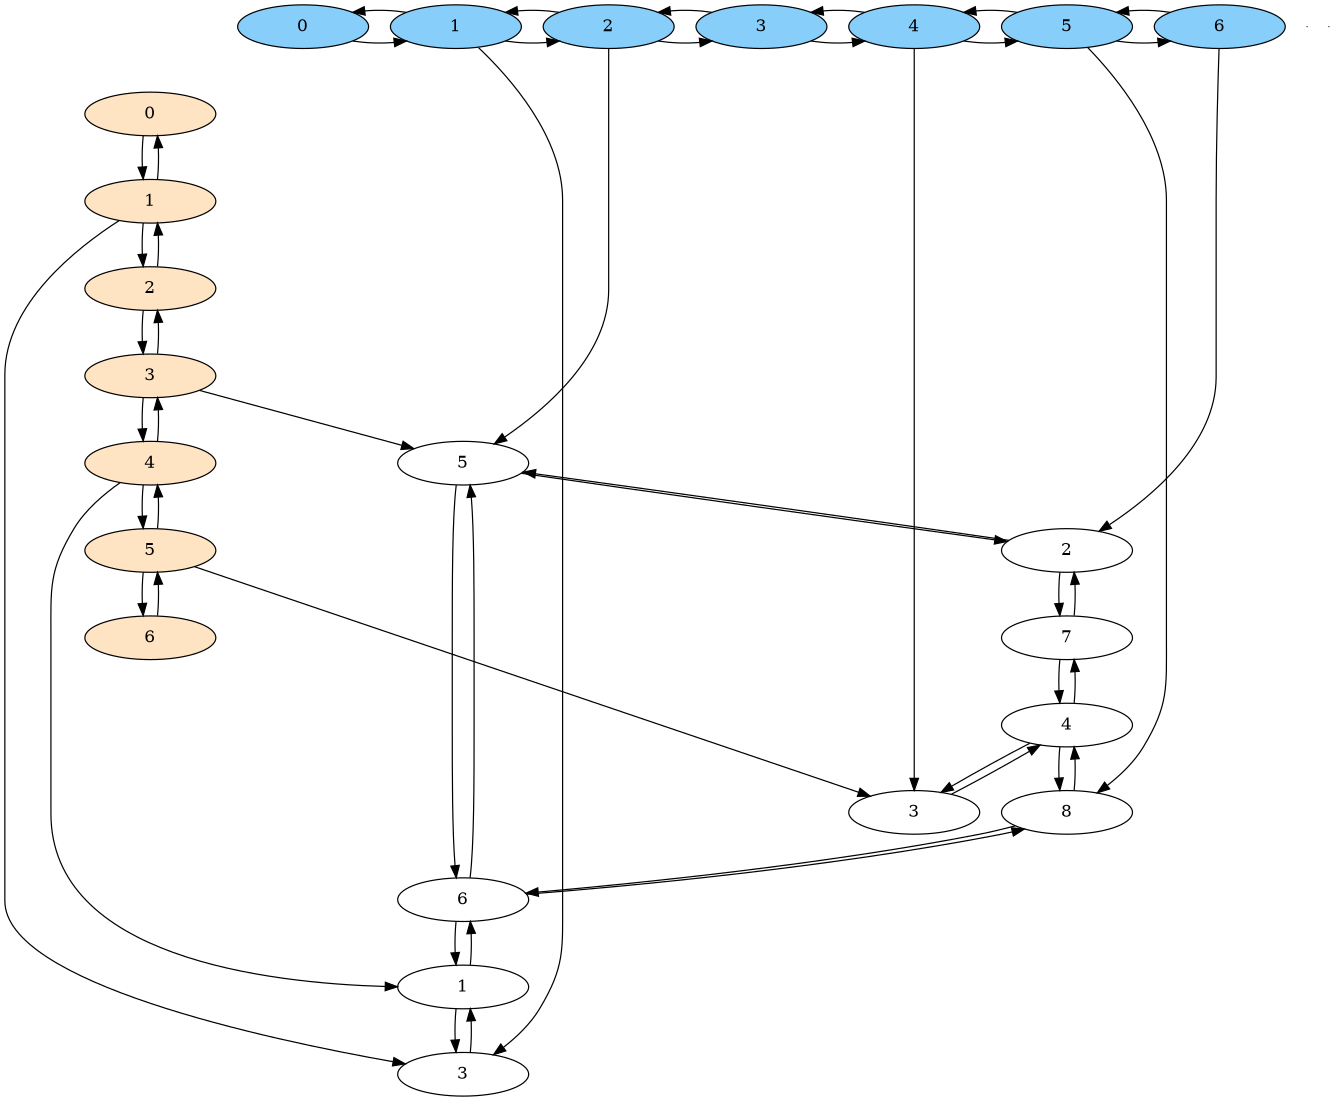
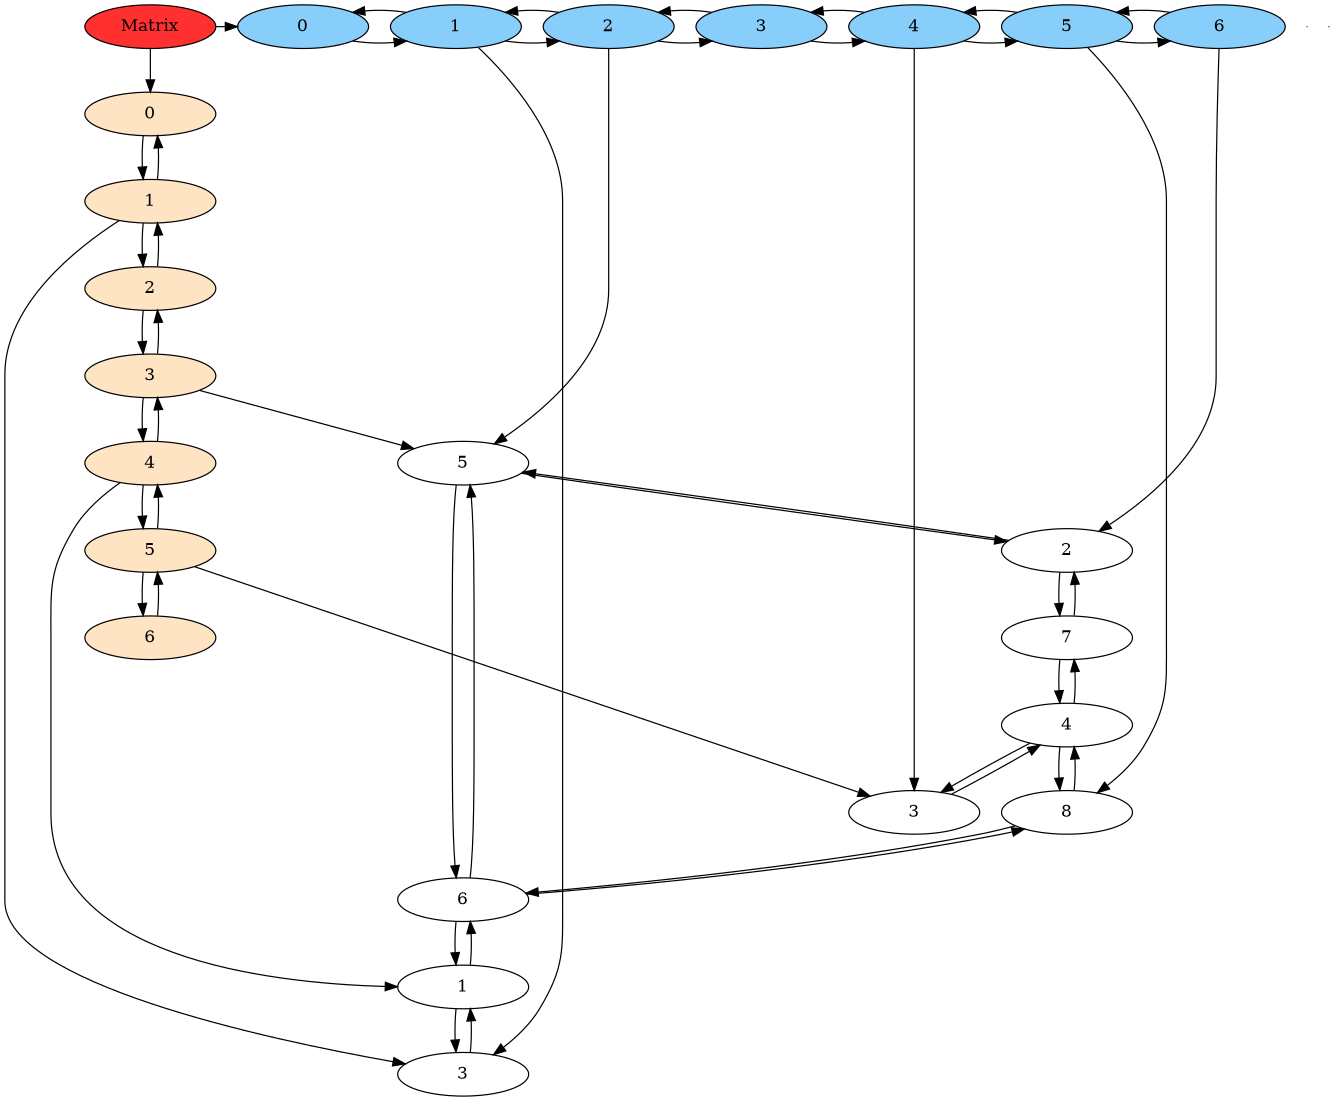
none -> (150, 27)
